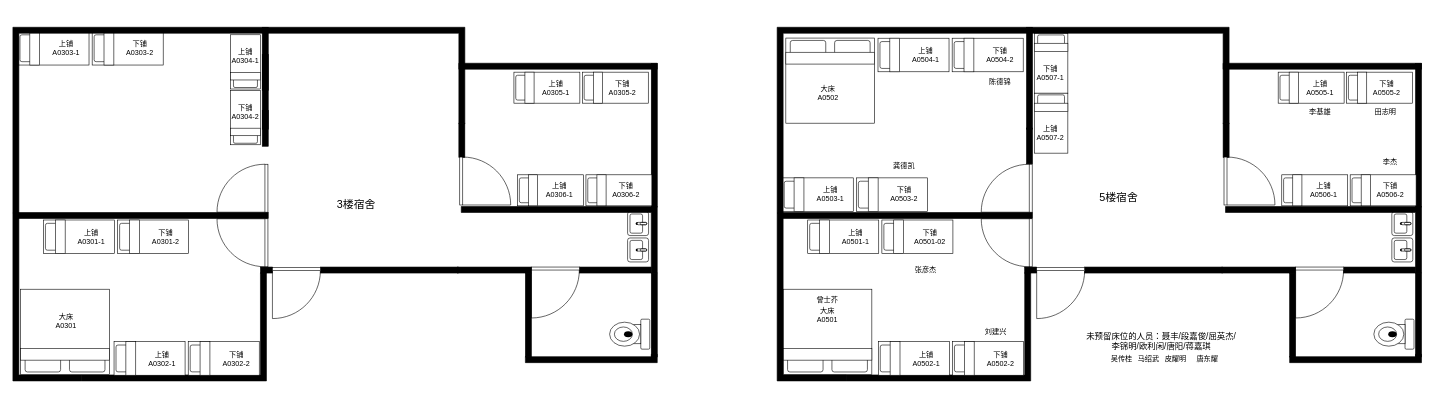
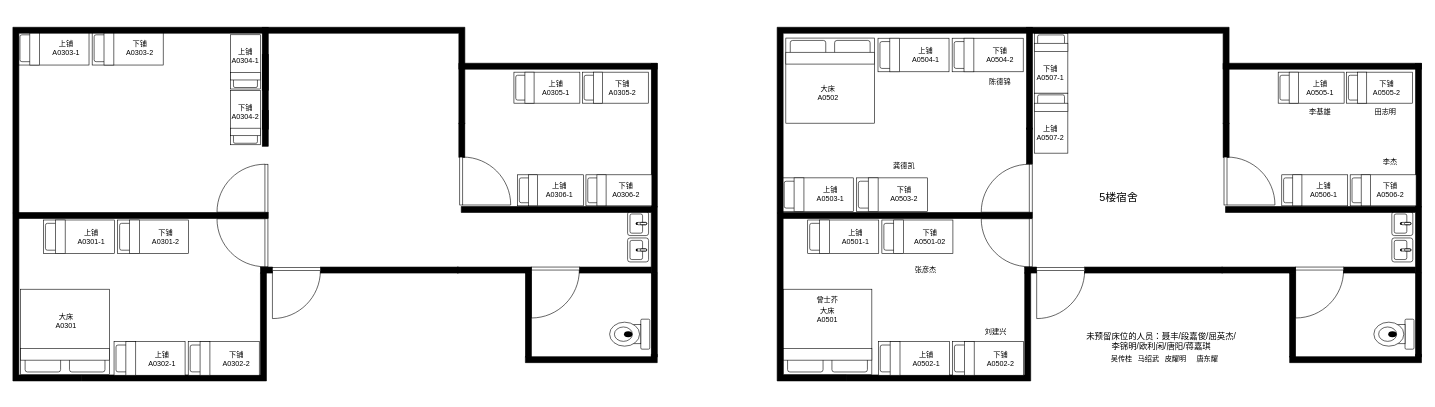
(356, 205) -> none
